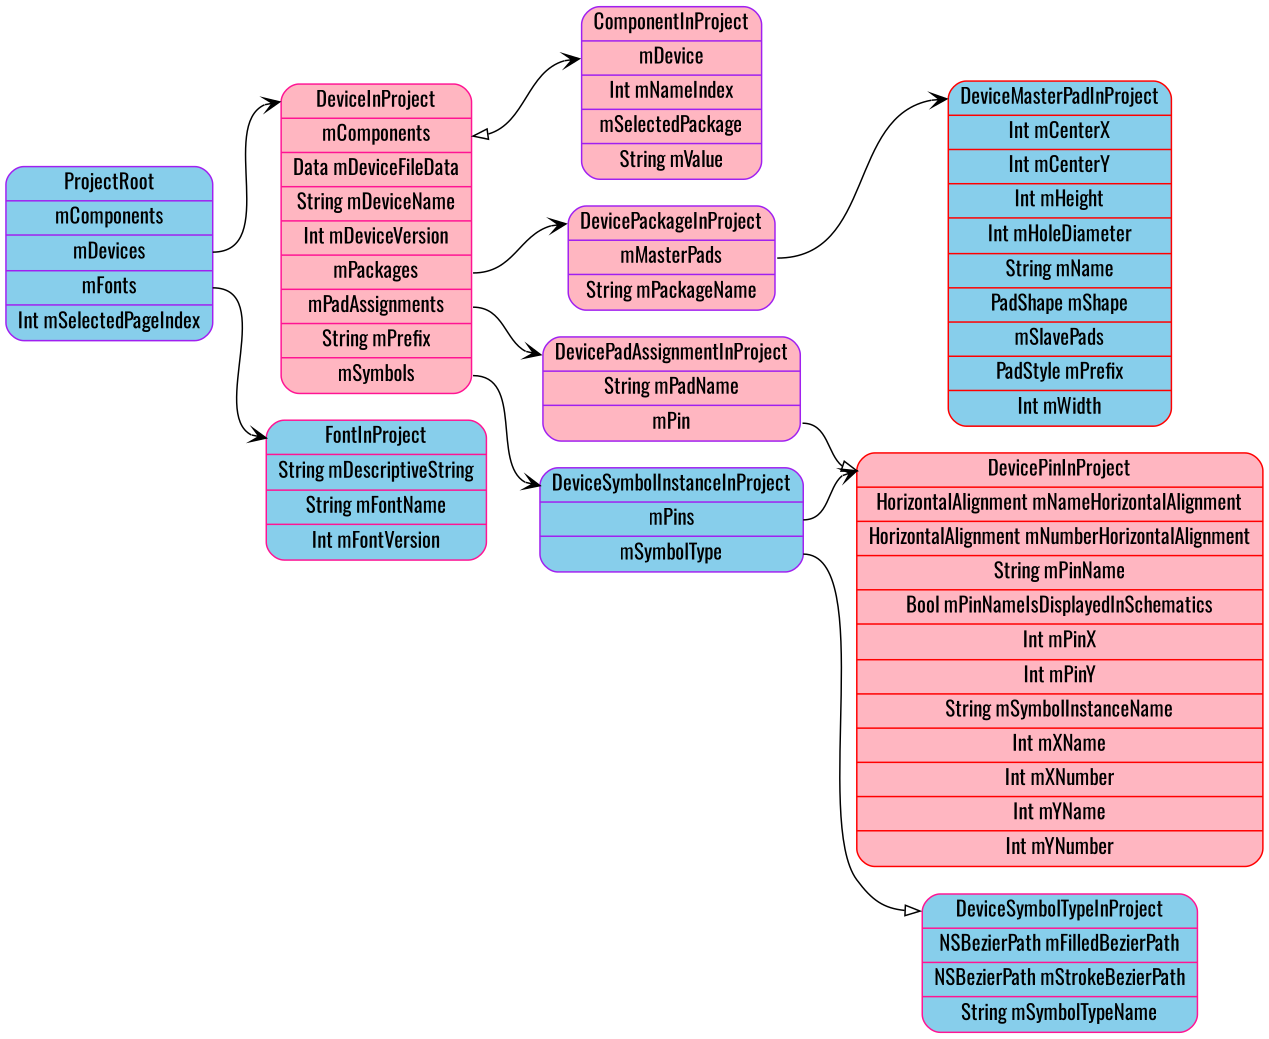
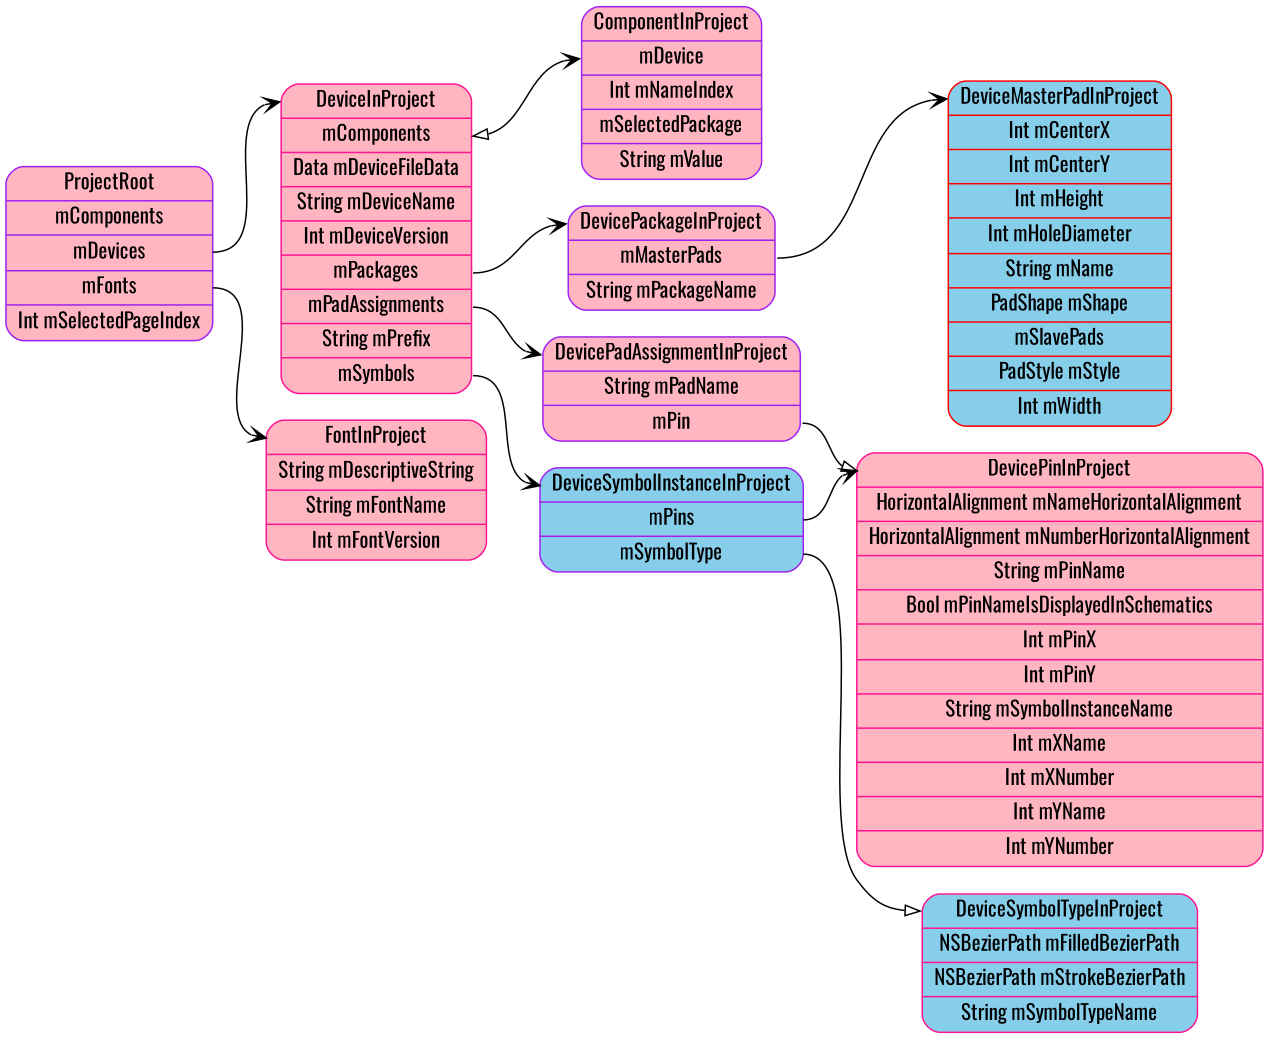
(109, 254) -> (109, 254)
(1060, 373) -> (1060, 373)
(376, 490) -> (376, 490)
(1060, 660) -> (1060, 660)
